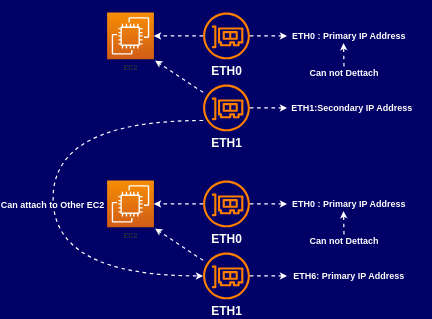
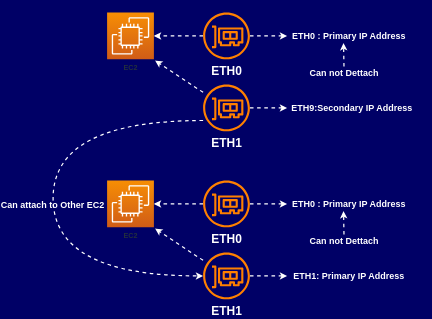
(353, 108) -> (353, 108)
(350, 276) -> (350, 276)
